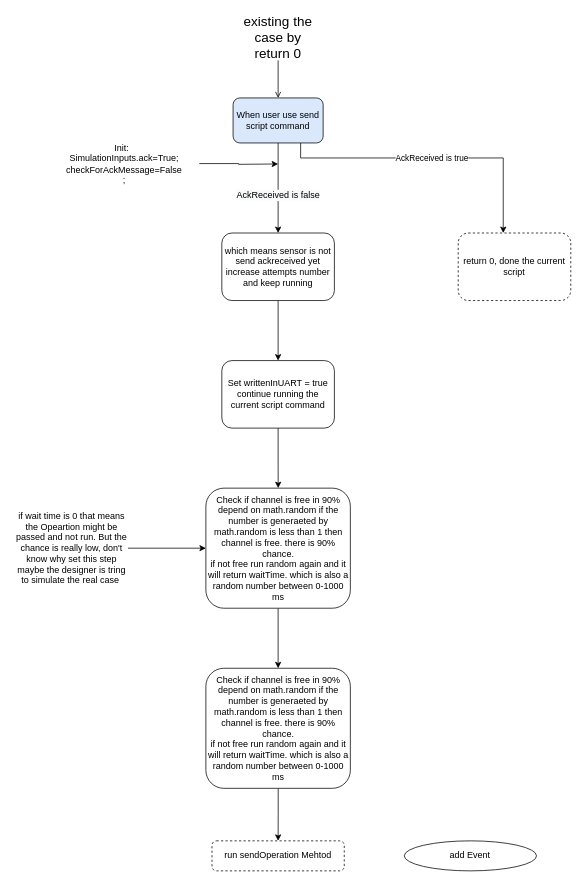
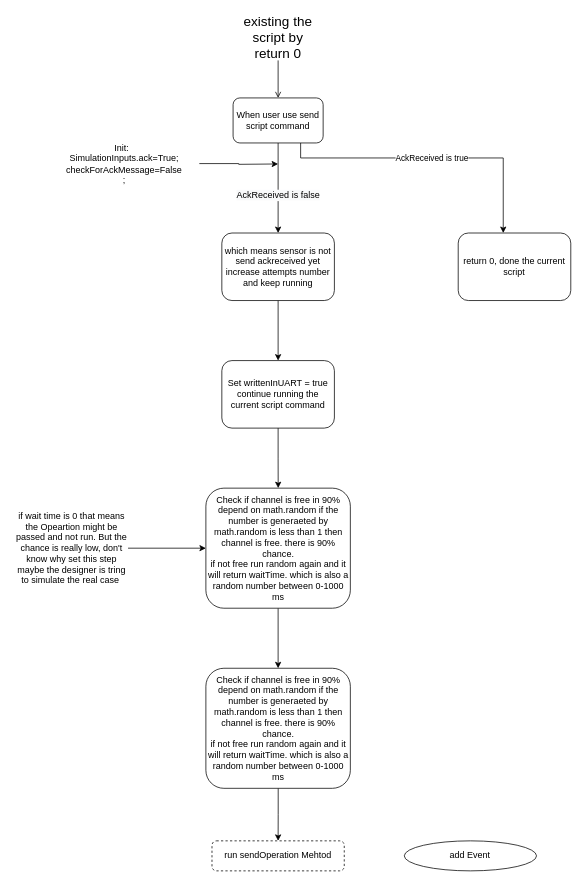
(278, 38) -> (278, 38)
(278, 120) -> (278, 120)
(514, 267) -> (514, 267)
